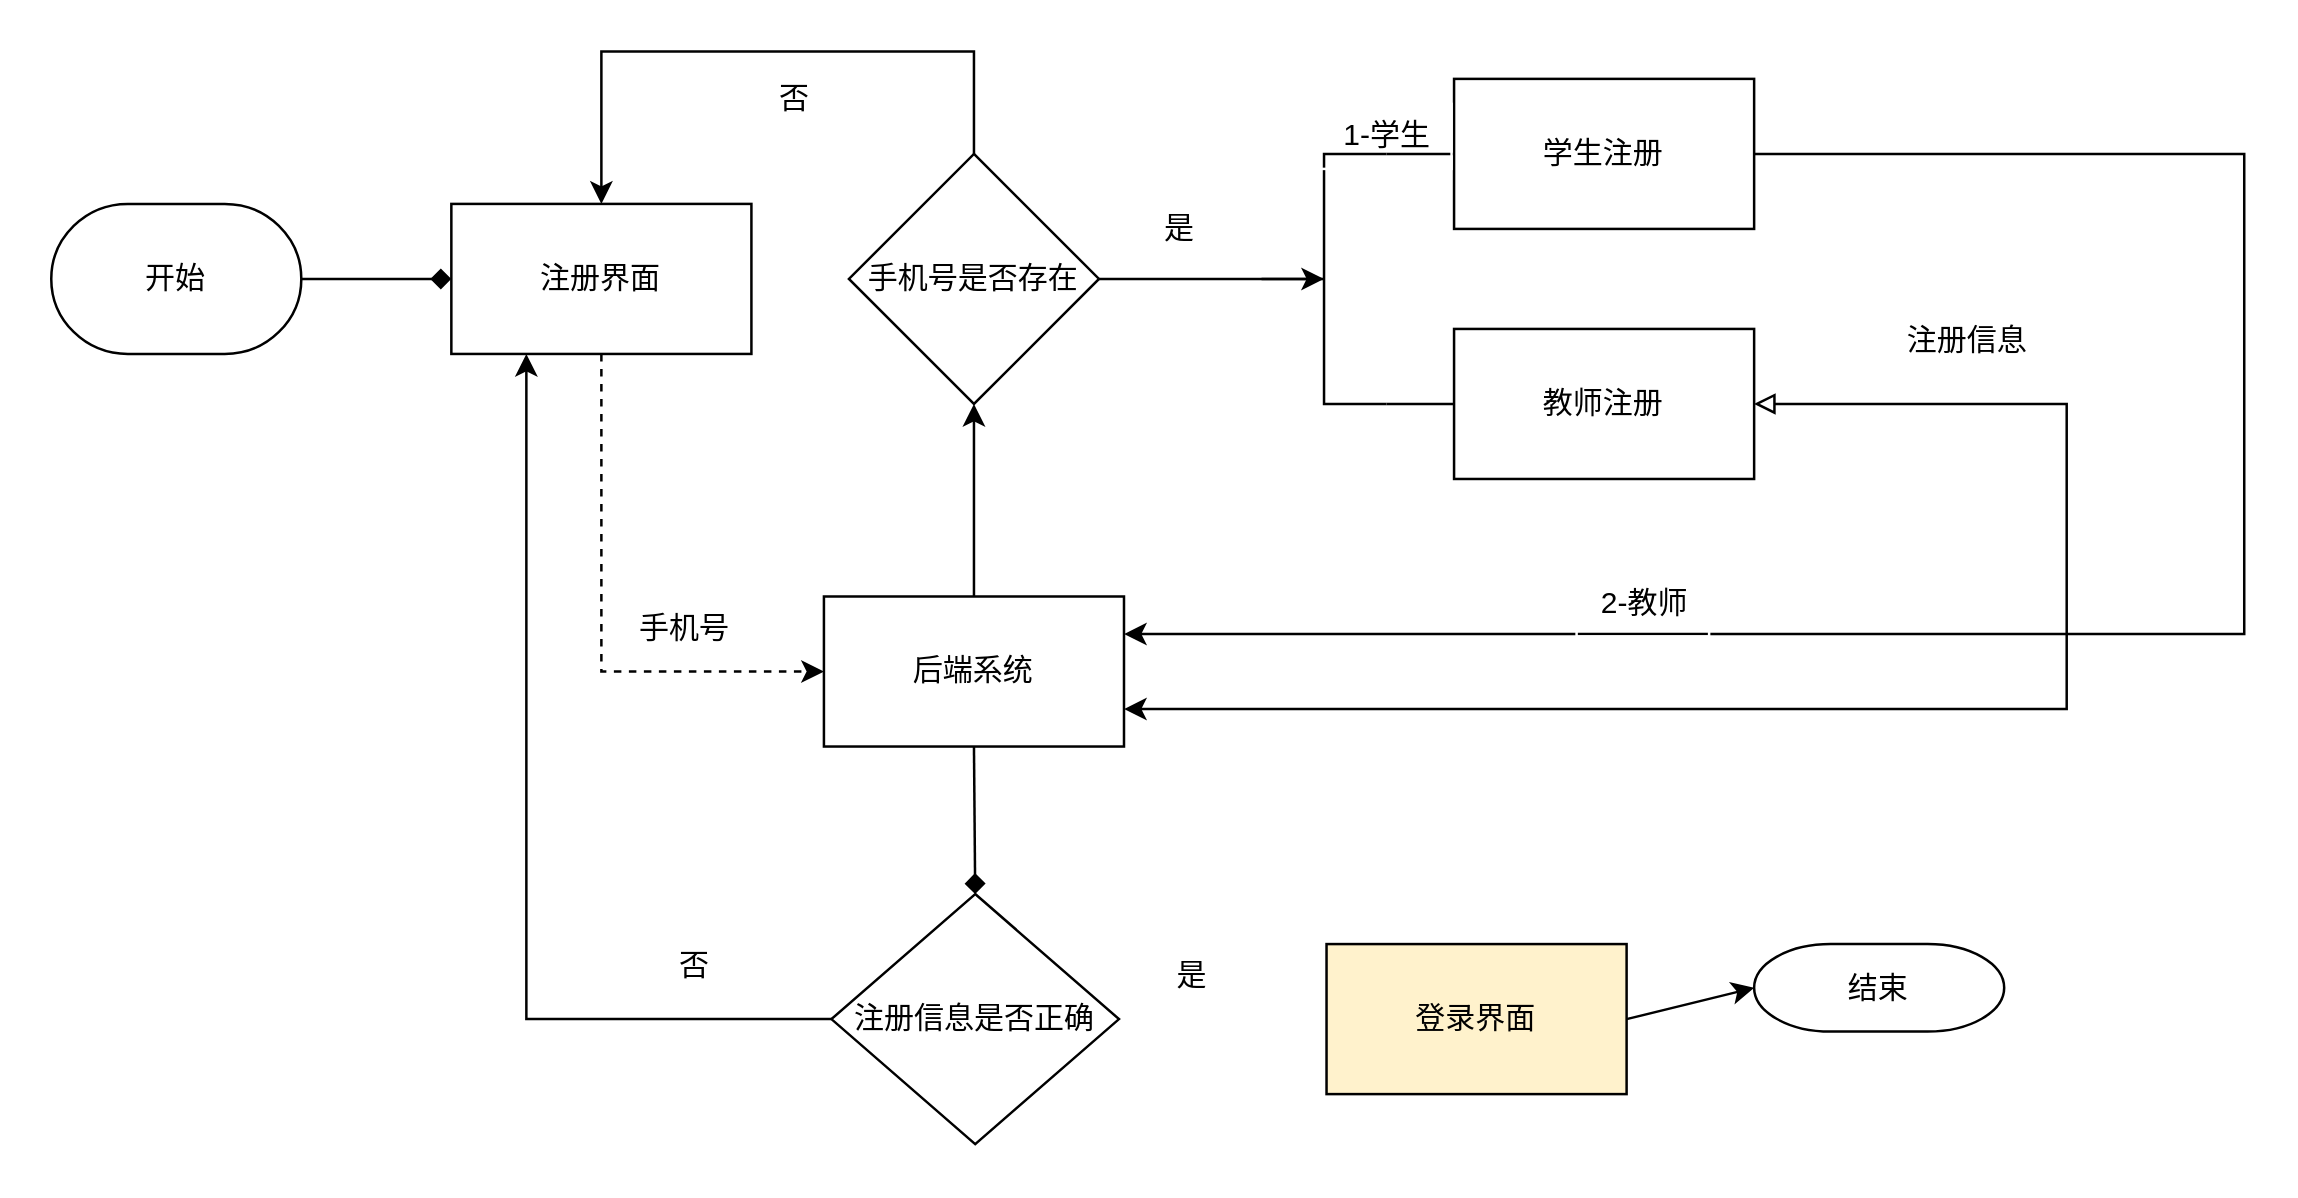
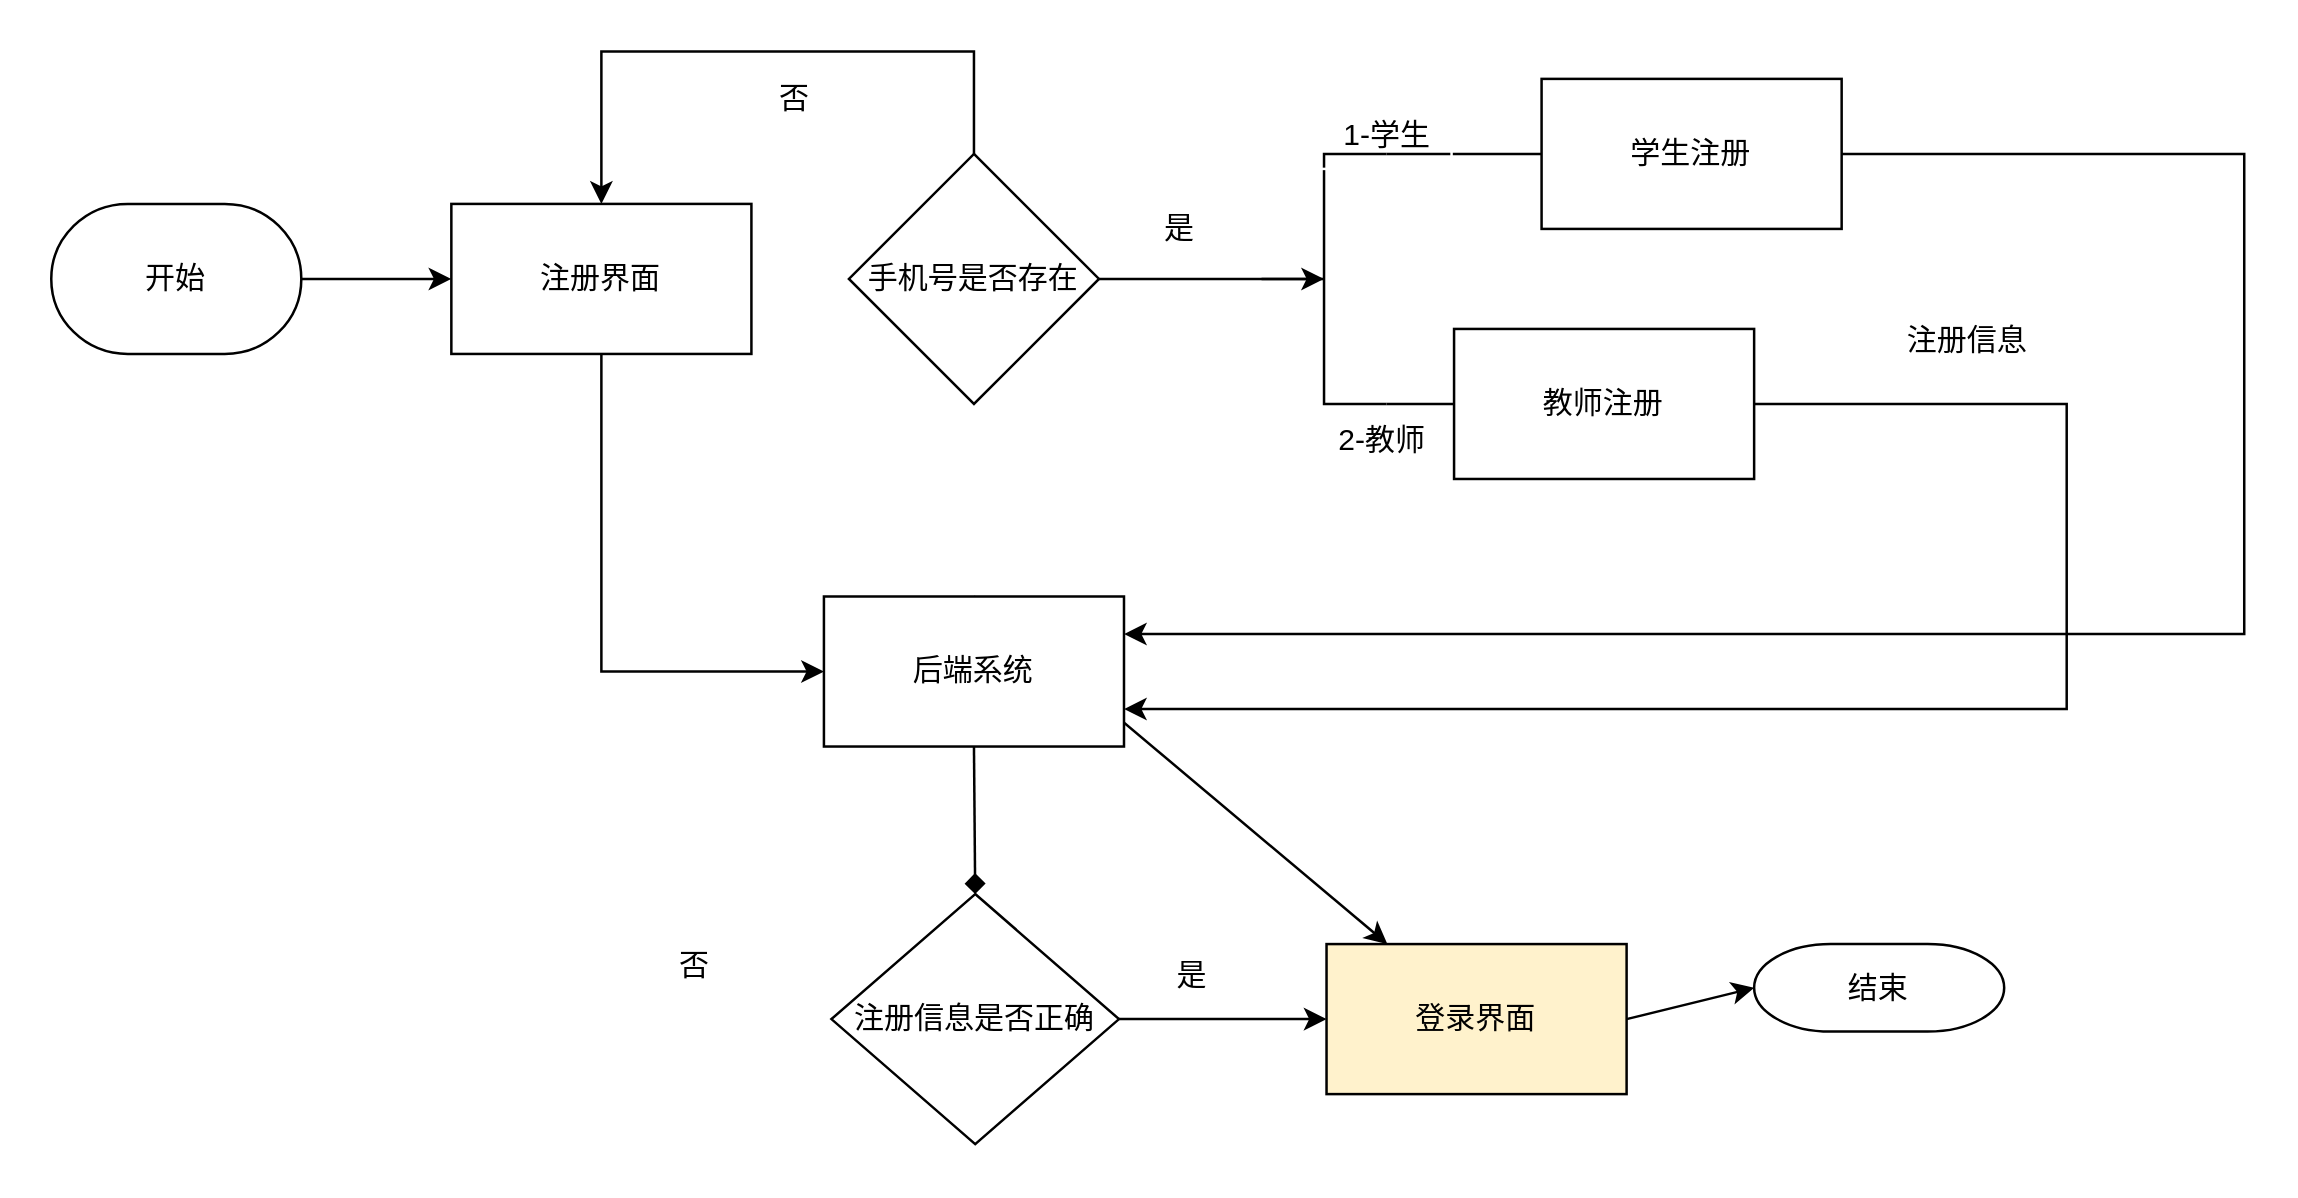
(1604, 154) -> (1691, 154)
(431, 279) -> (432, 279)
(1776, 404) -> (1766, 404)
(974, 508) -> (1249, 827)
(1643, 604) -> (1380, 441)
(601, 618) -> (601, 618)
(684, 629) -> none
(526, 847) -> none
none -> (1215, 1019)
